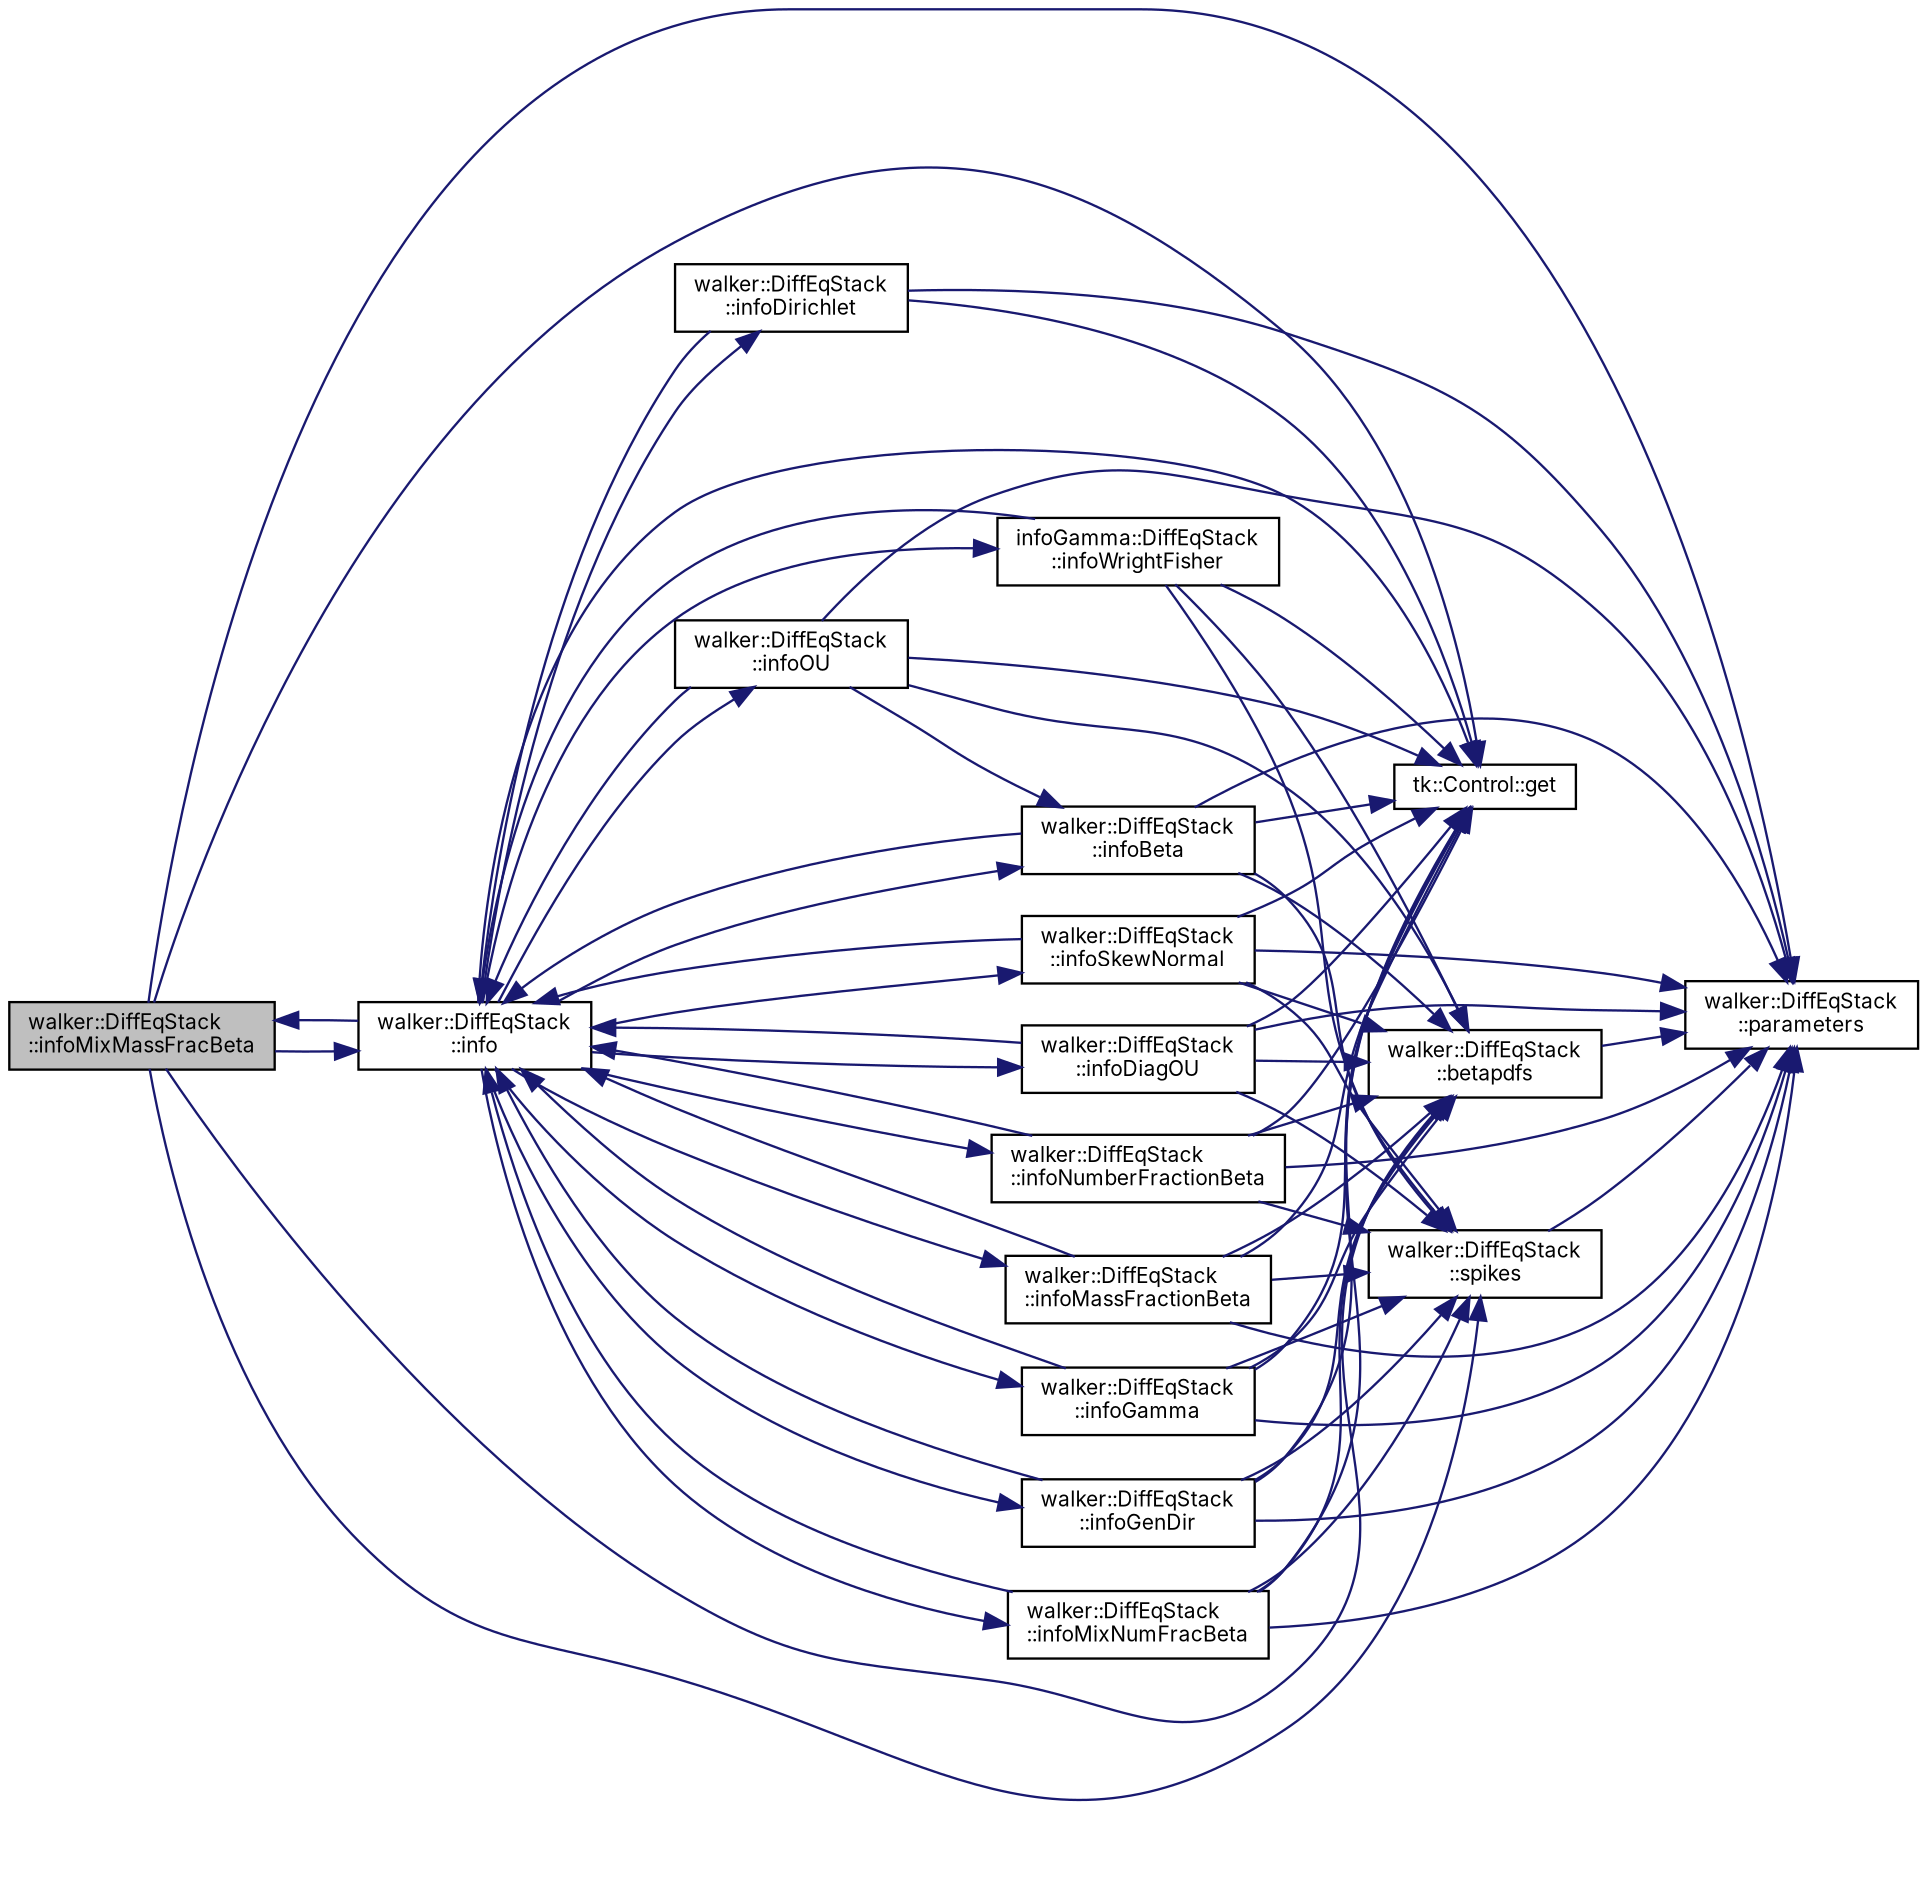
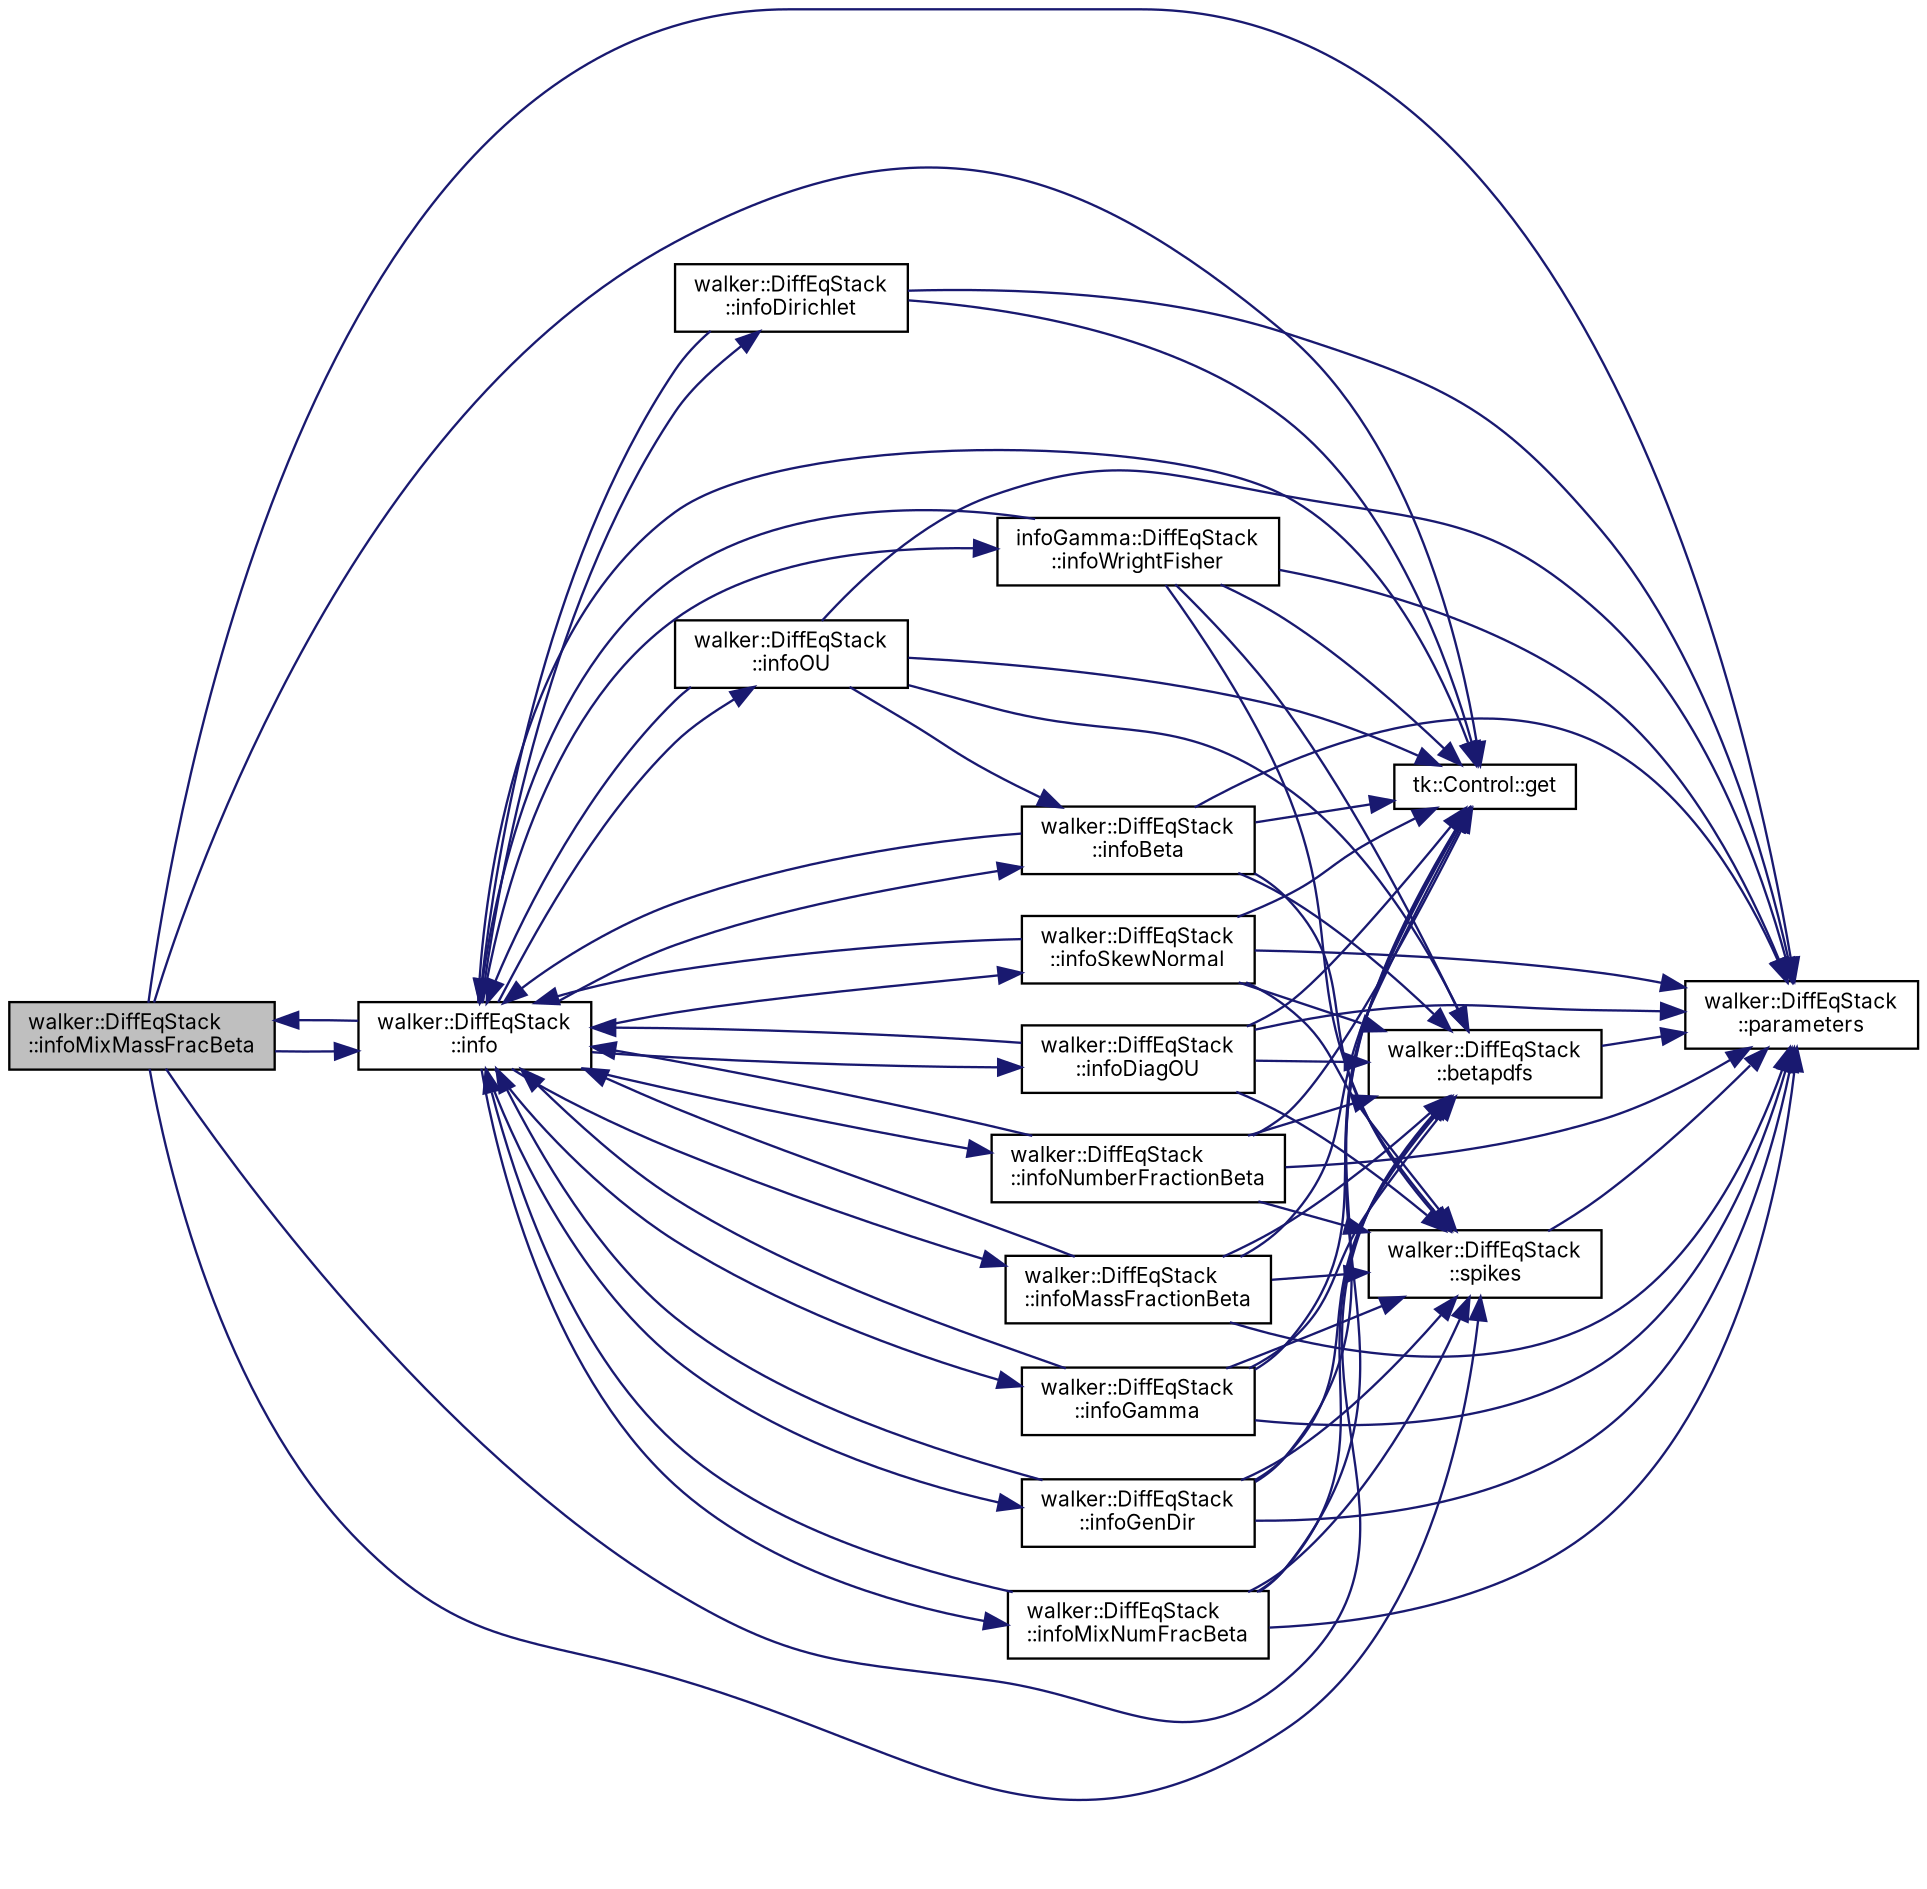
none -> (1589, 690)
